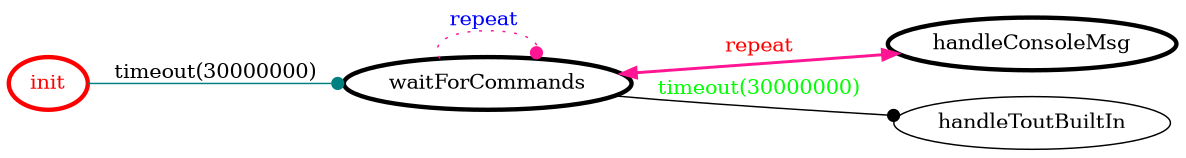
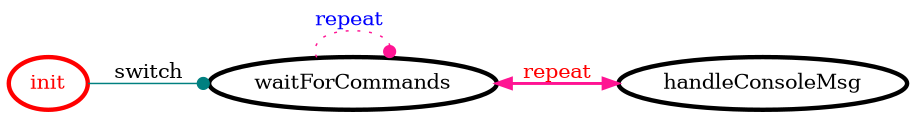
(216, 72) -> (149, 72)
(1032, 123) -> none
